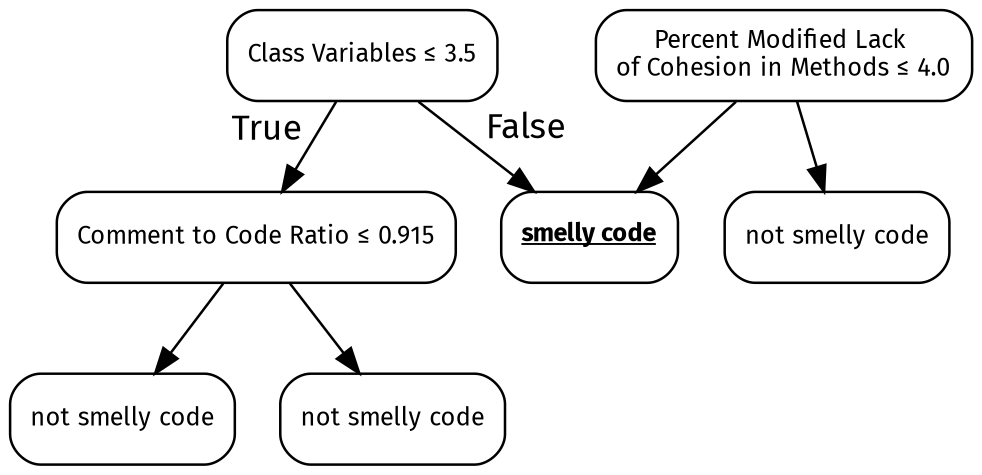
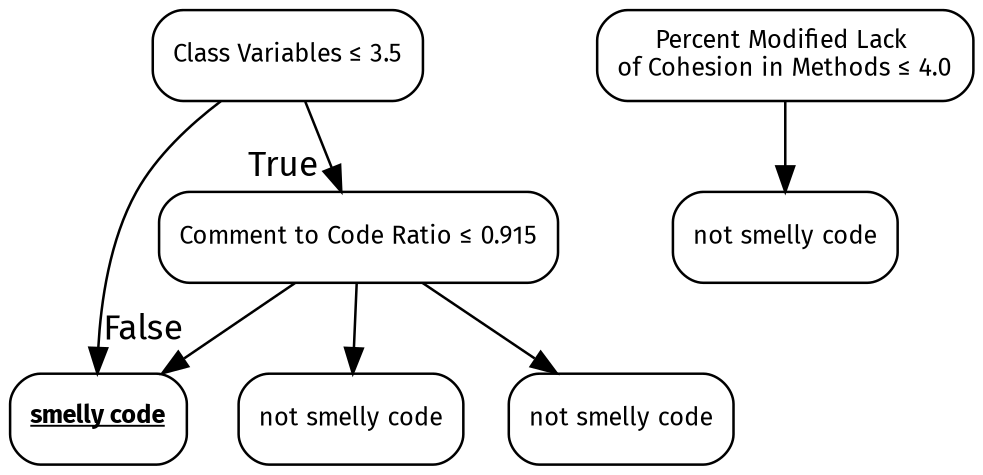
(696, 138) -> (239, 321)
